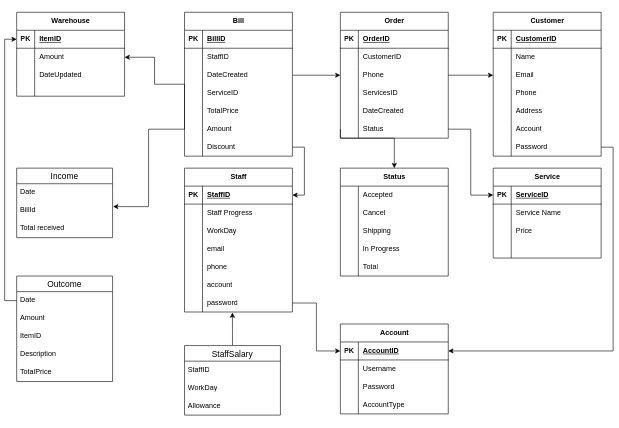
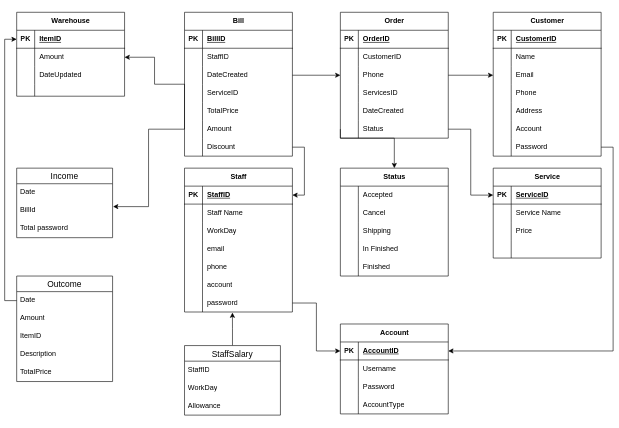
(235, 213) -> (227, 213)
(46, 228) -> (46, 228)
(385, 249) -> (383, 249)
(372, 267) -> (378, 267)
